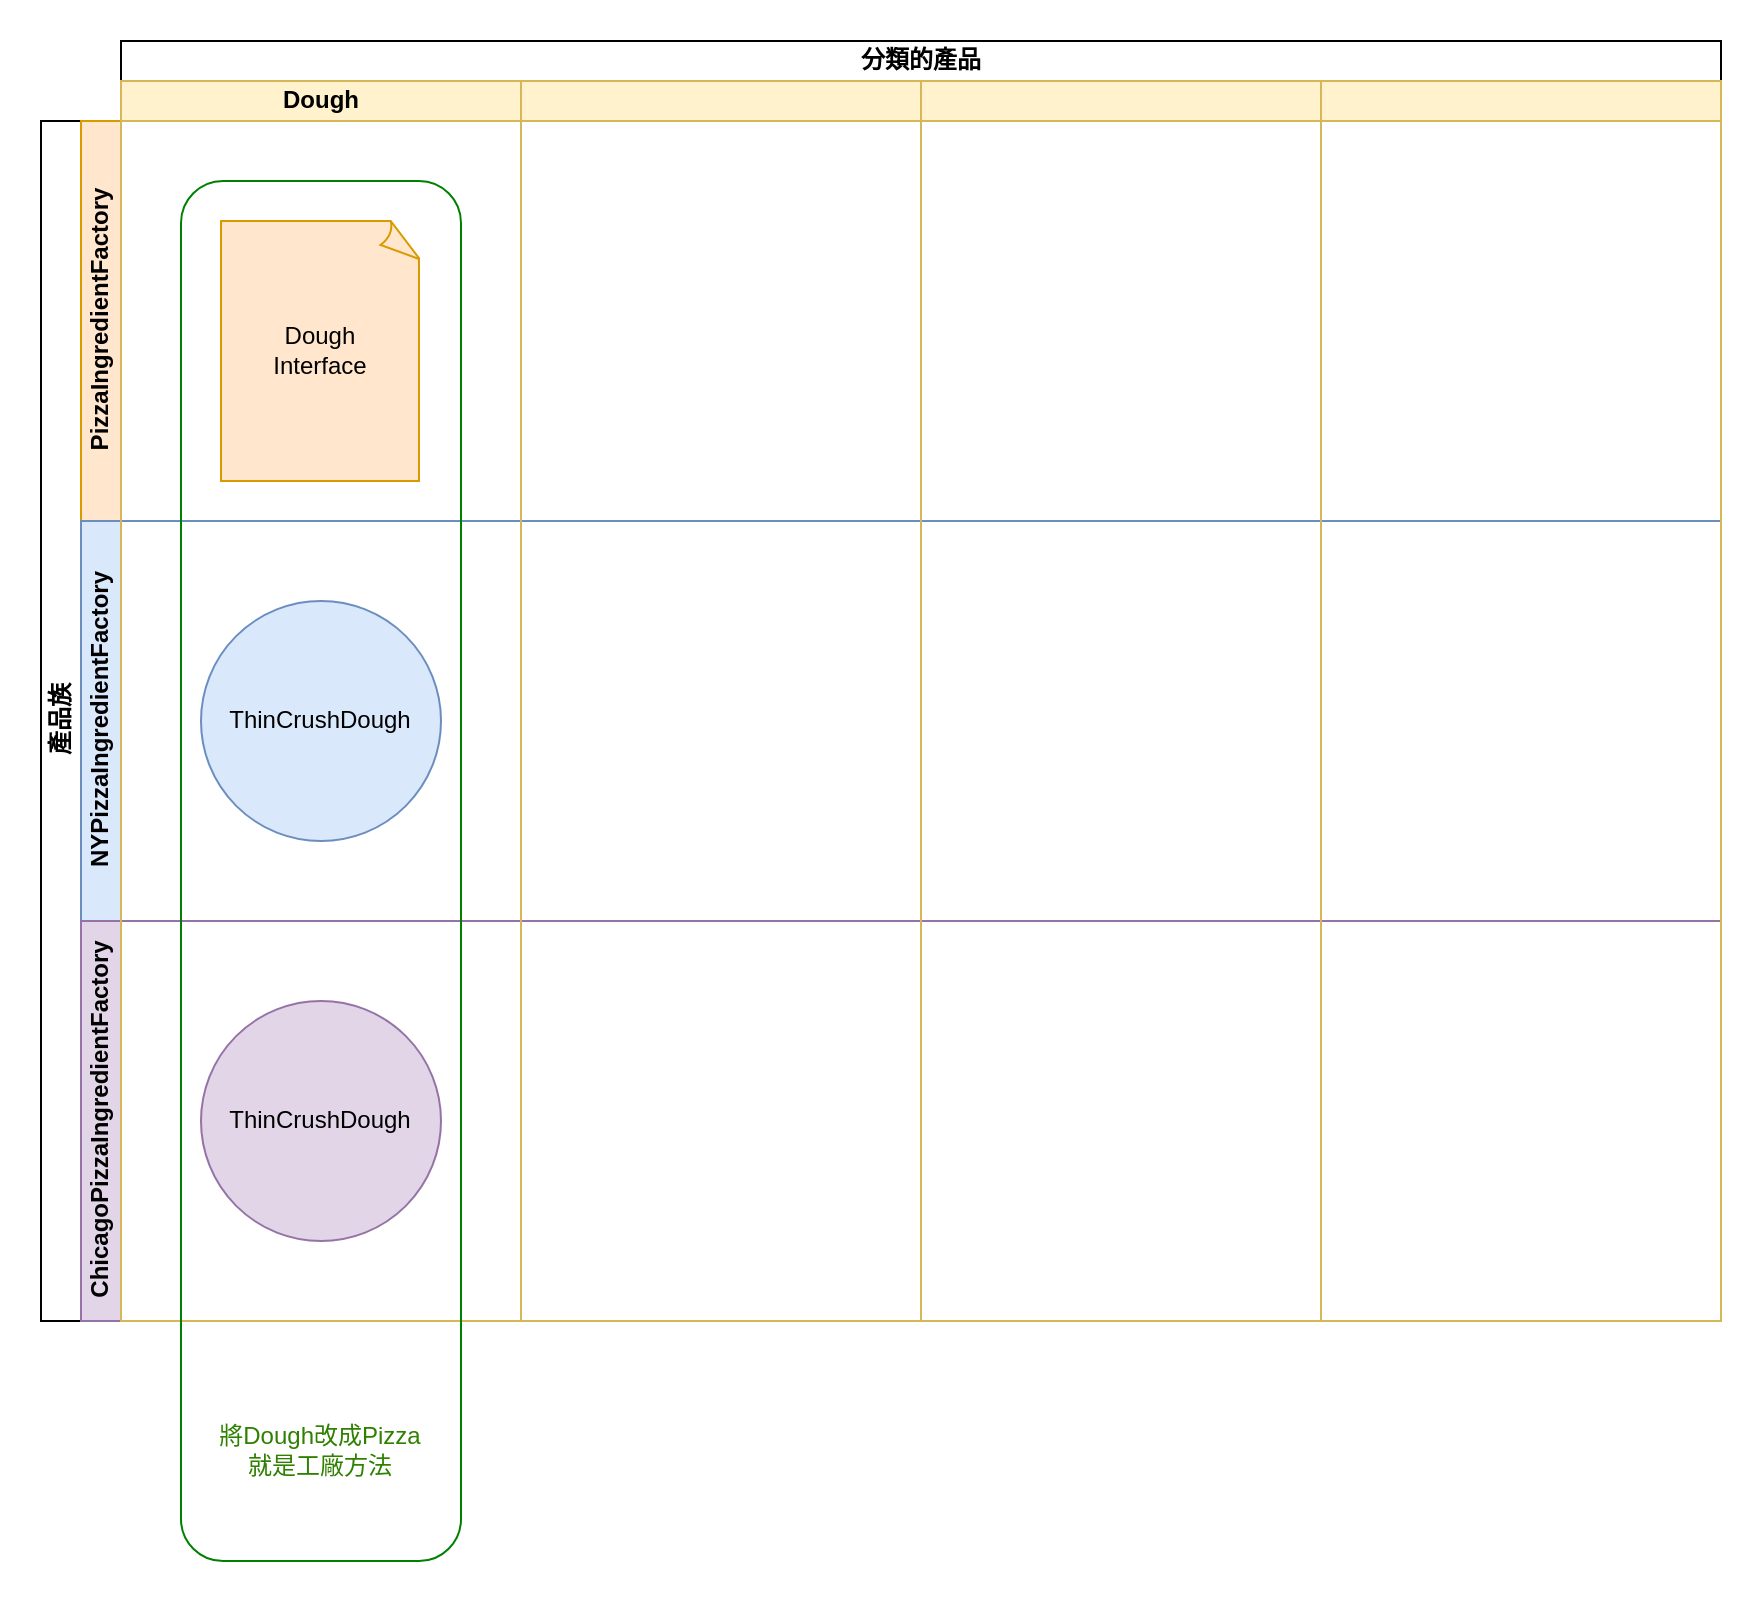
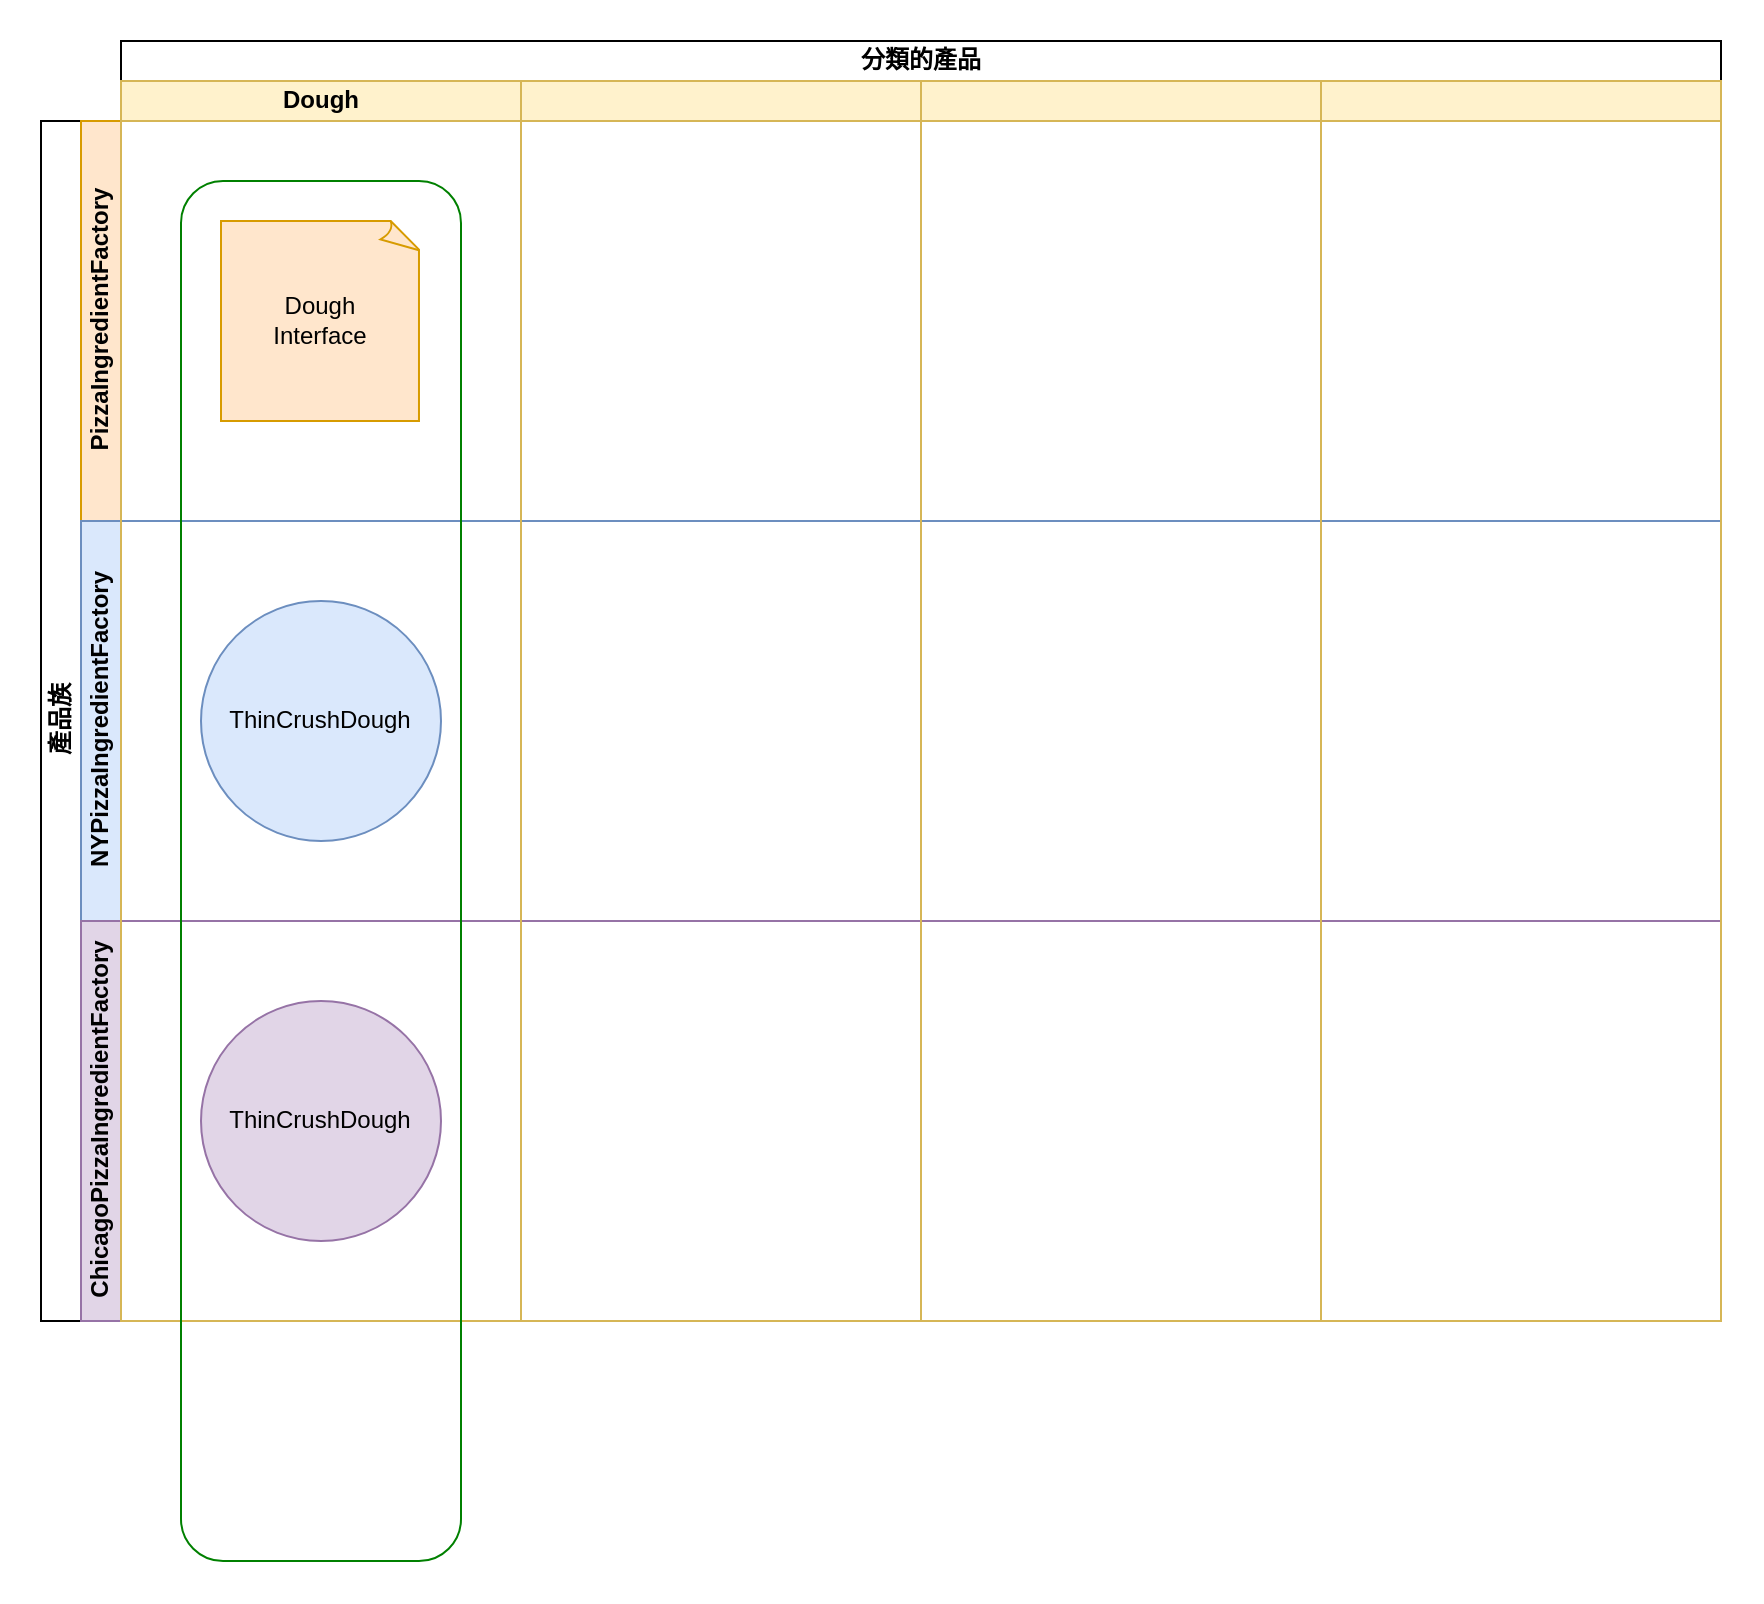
(321, 351) -> (321, 321)
(321, 1451) -> none
